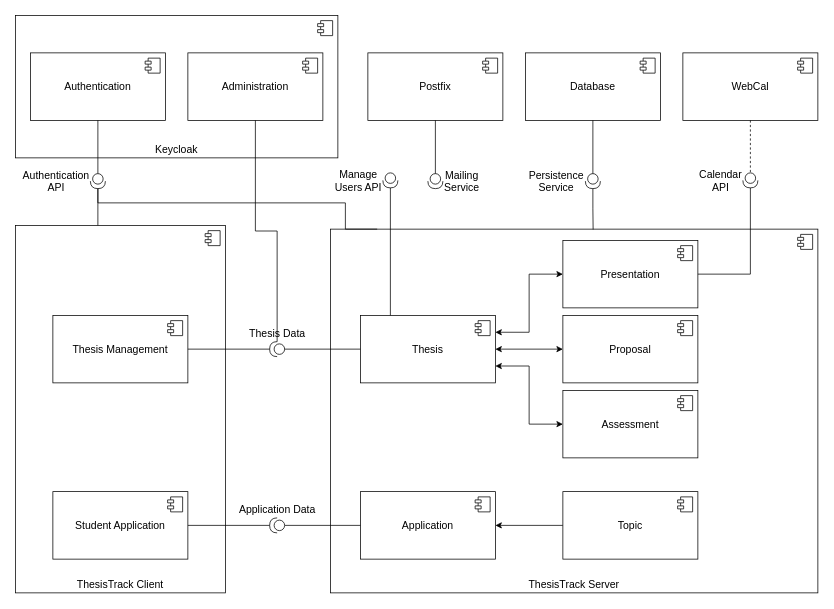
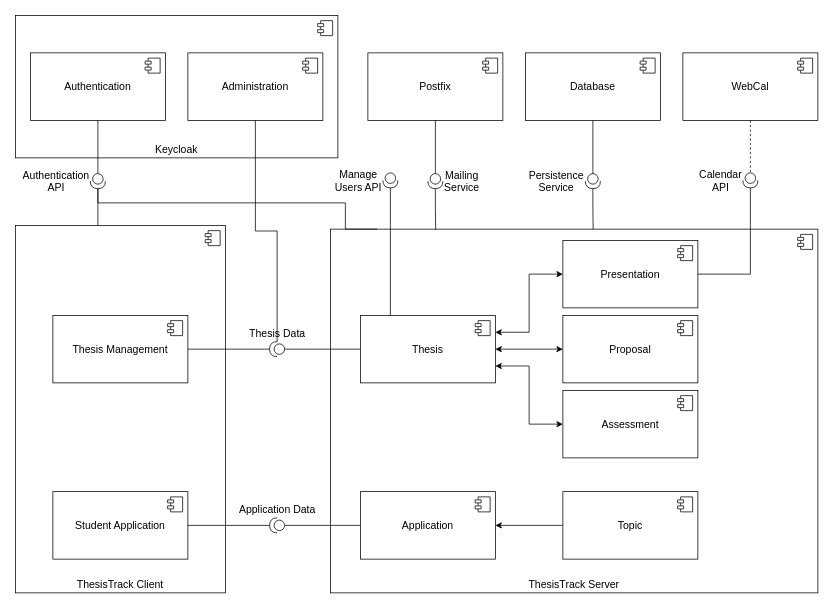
none -> (435, 209)
